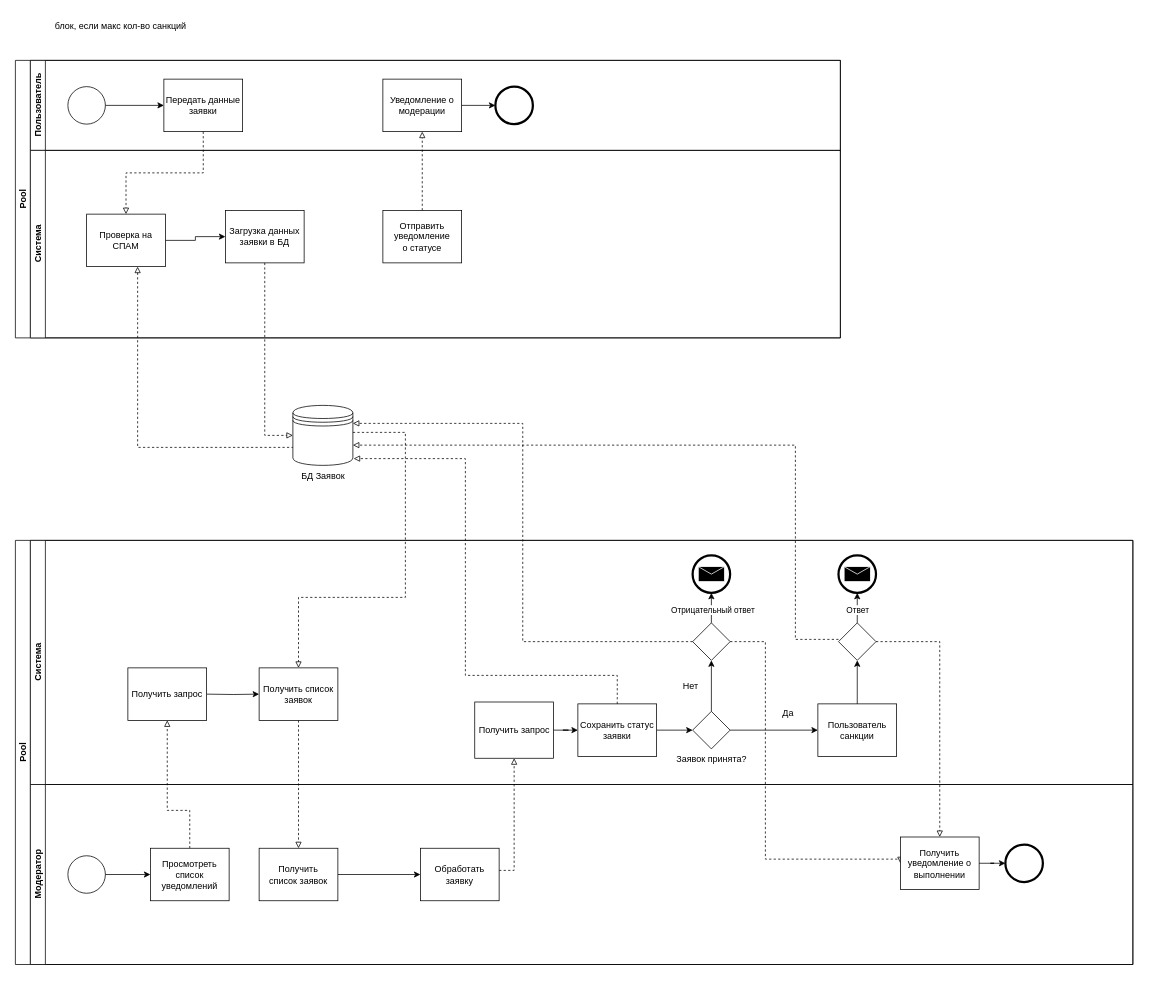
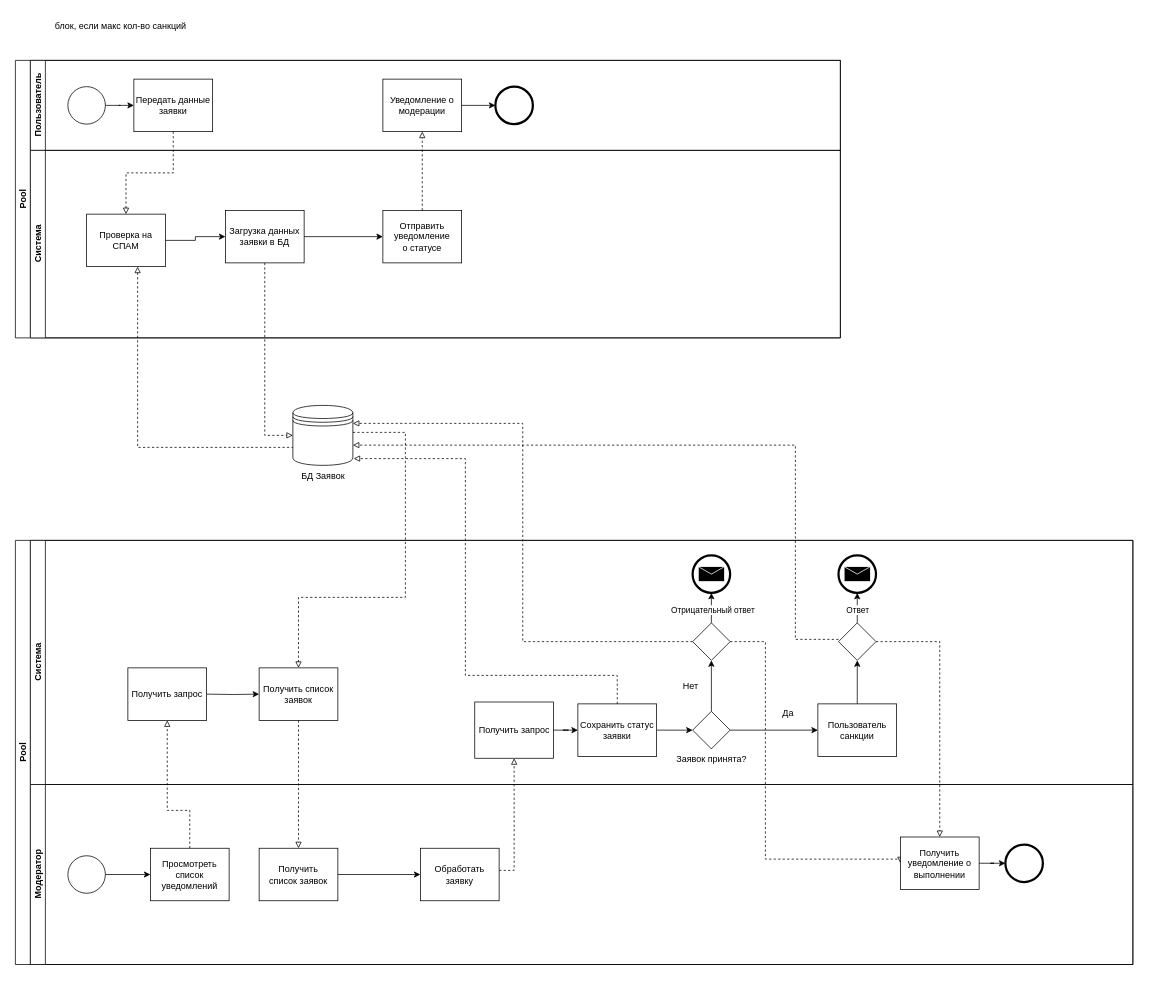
(203, 105) -> (173, 105)
none -> (341, 237)
